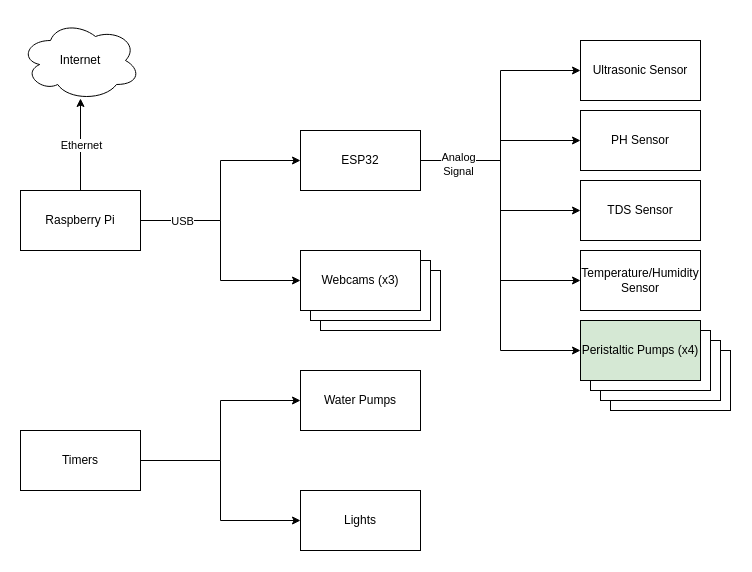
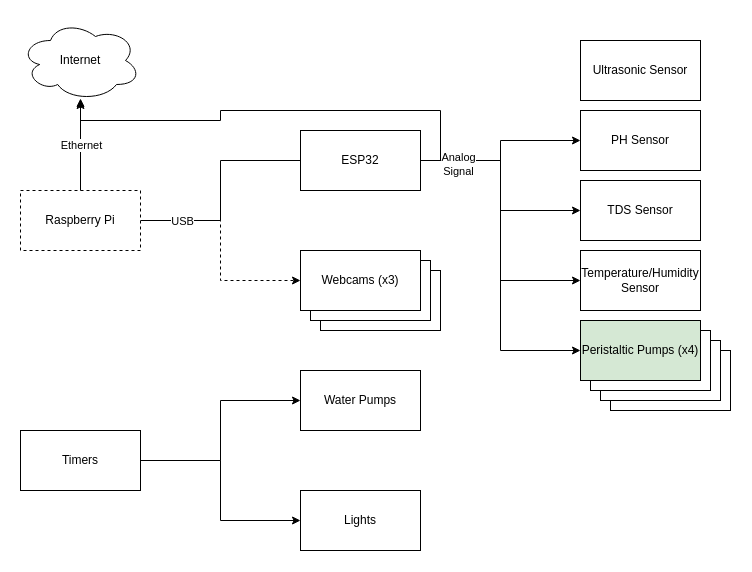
(503, 71) -> (281, 111)
(292, 161) -> (295, 161)
(81, 221) -> (81, 221)
(227, 281) -> (227, 281)
